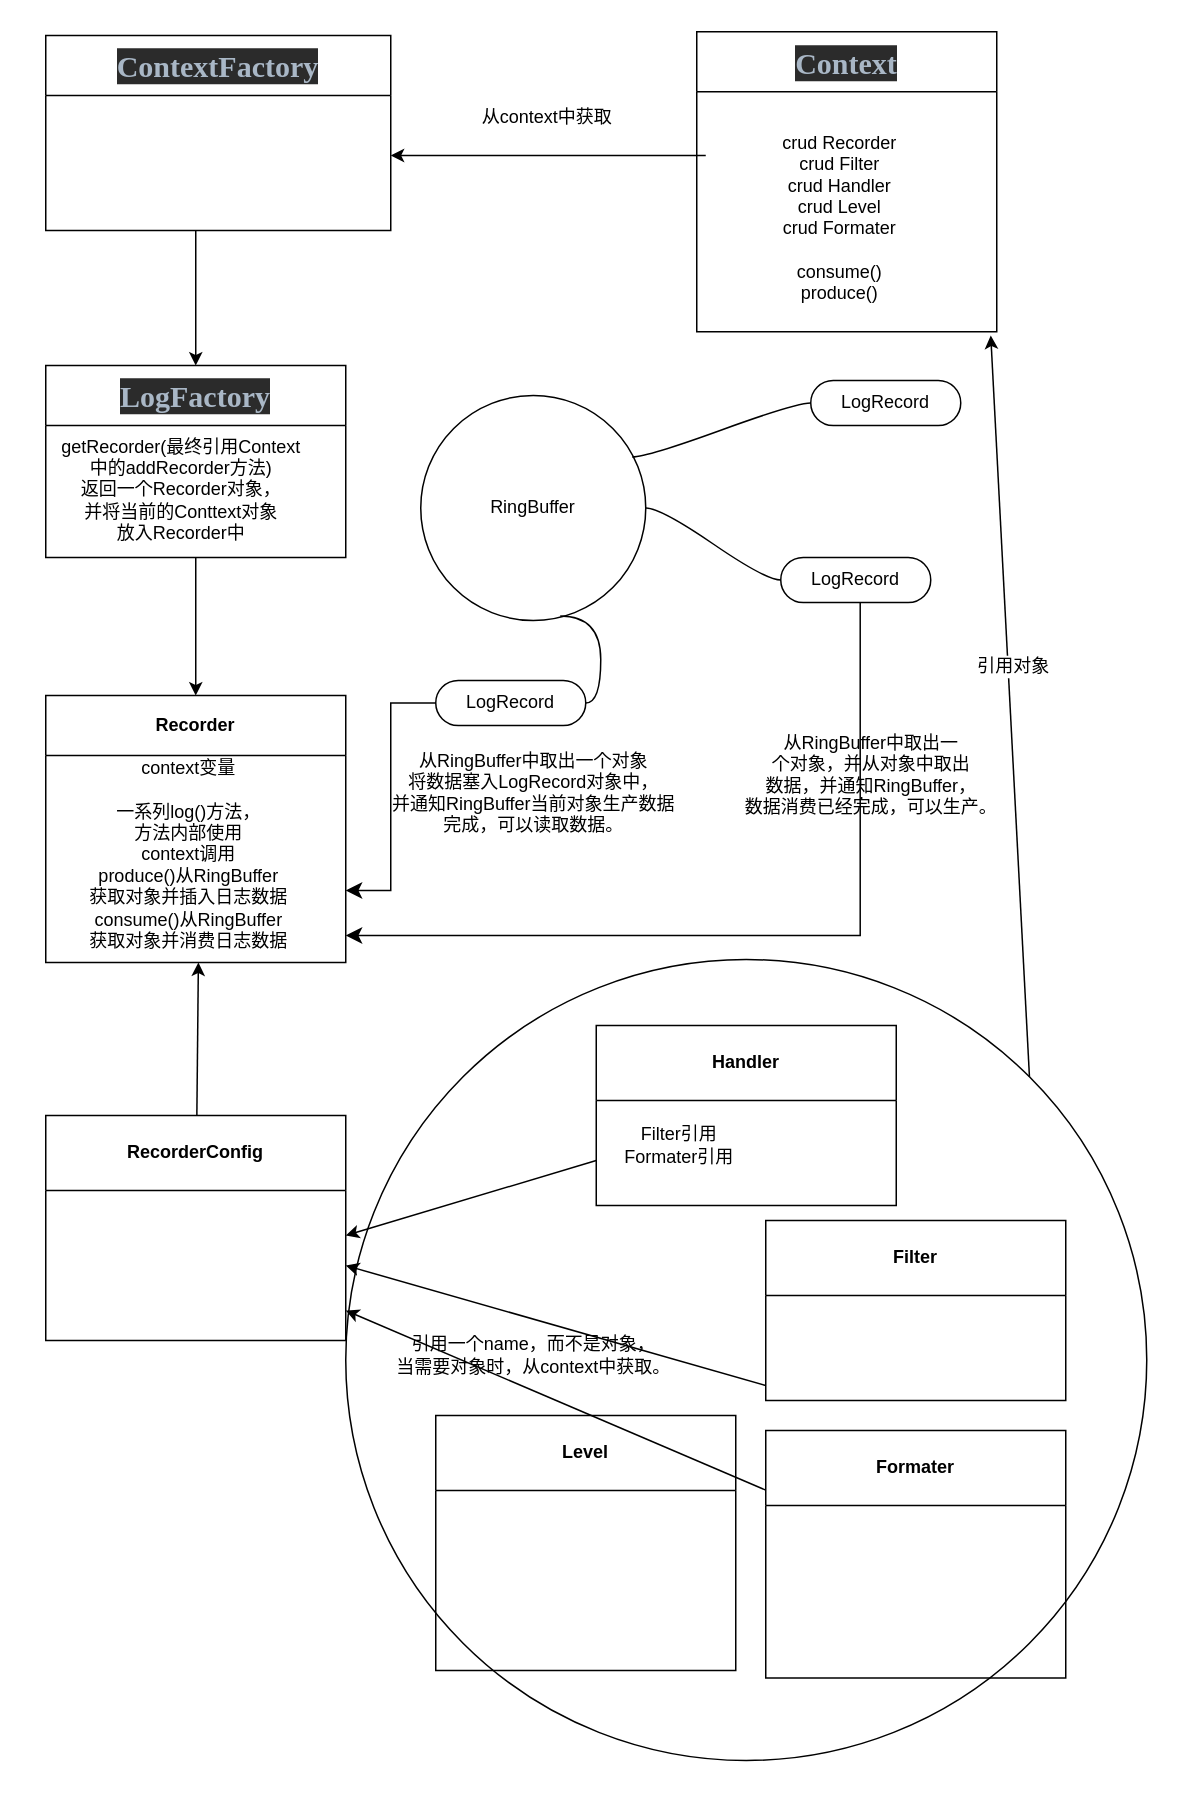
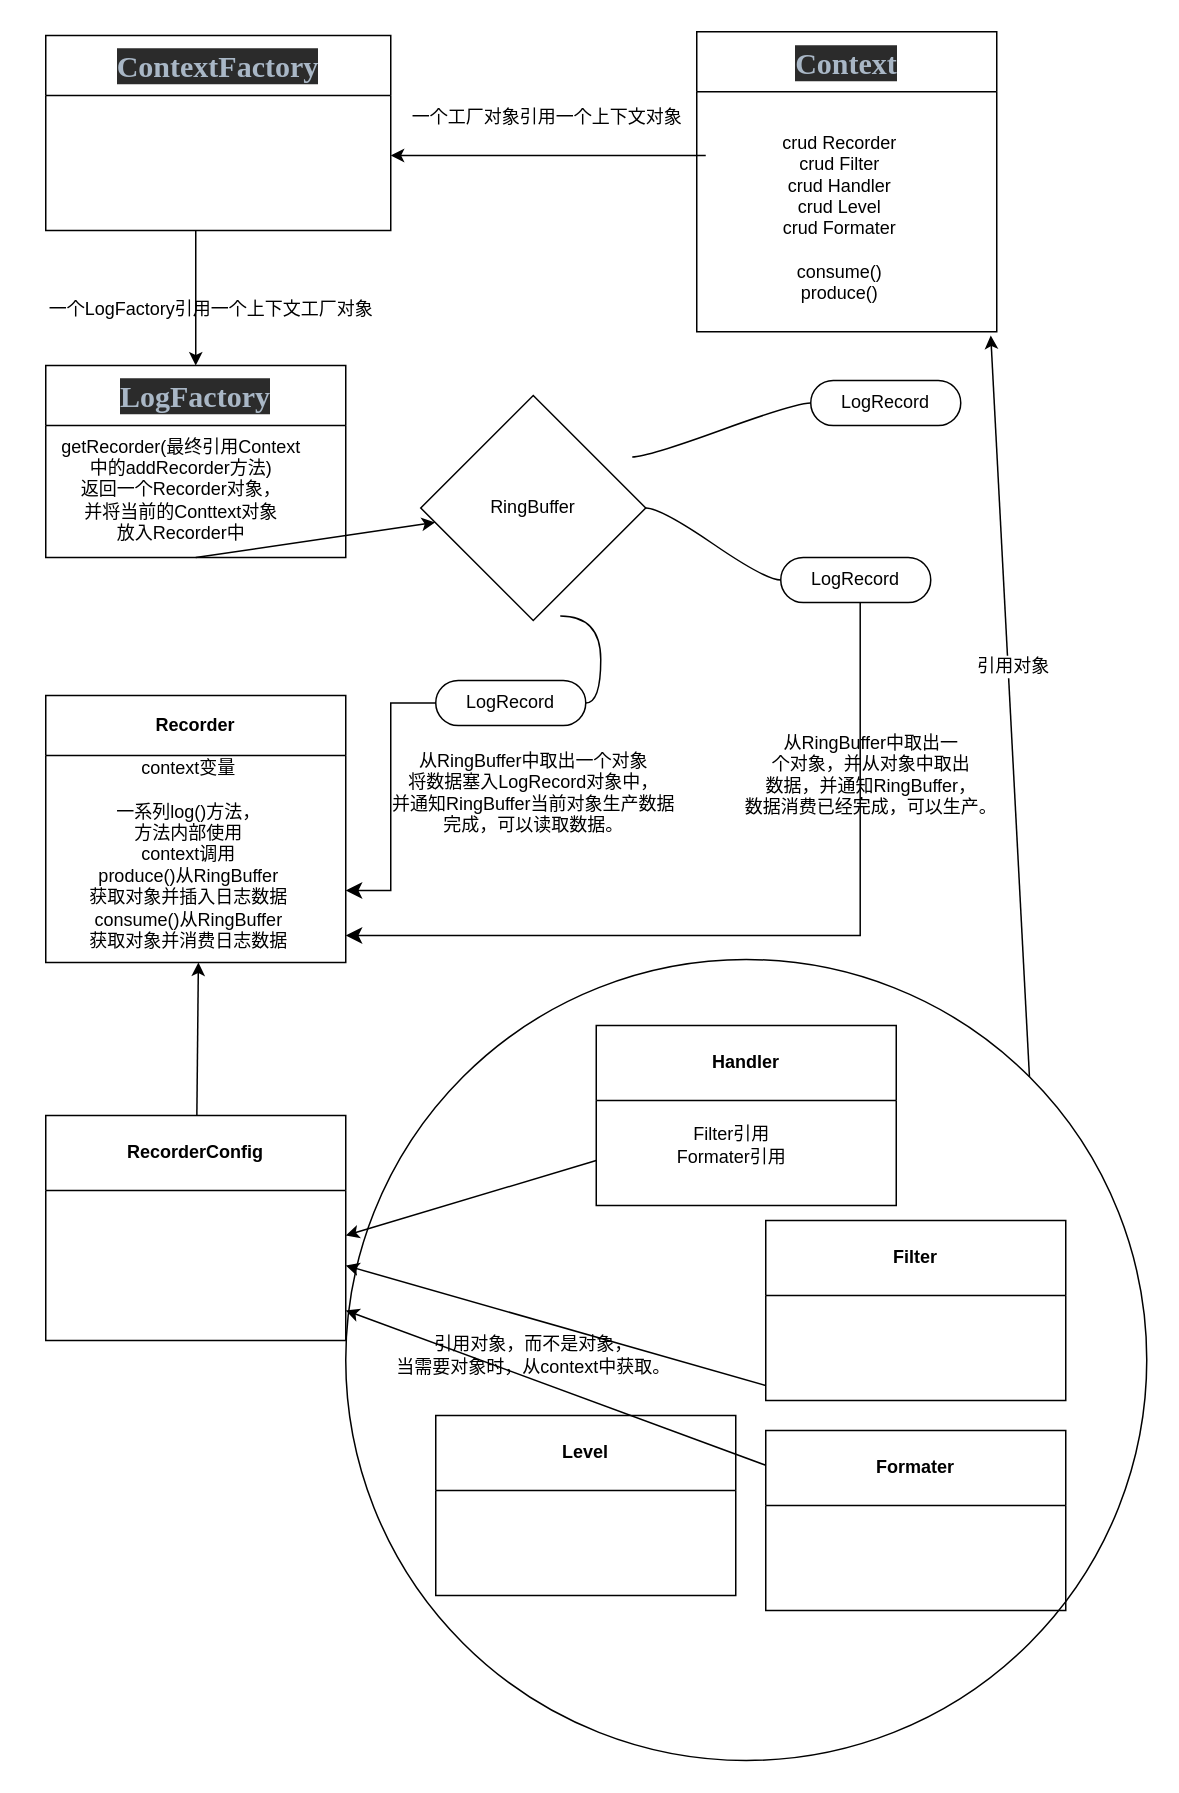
(548, 118) -> (548, 118)
none -> (211, 309)
(533, 508) -> (533, 508)
(196, 622) -> (317, 540)
(679, 1145) -> (731, 1145)
(534, 1355) -> (534, 1355)
(586, 1543) -> (586, 1505)
(916, 1554) -> (916, 1520)
